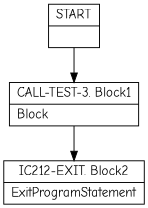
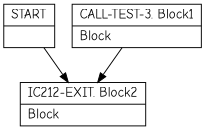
(74, 60) -> (53, 61)
(74, 193) -> (44, 115)
